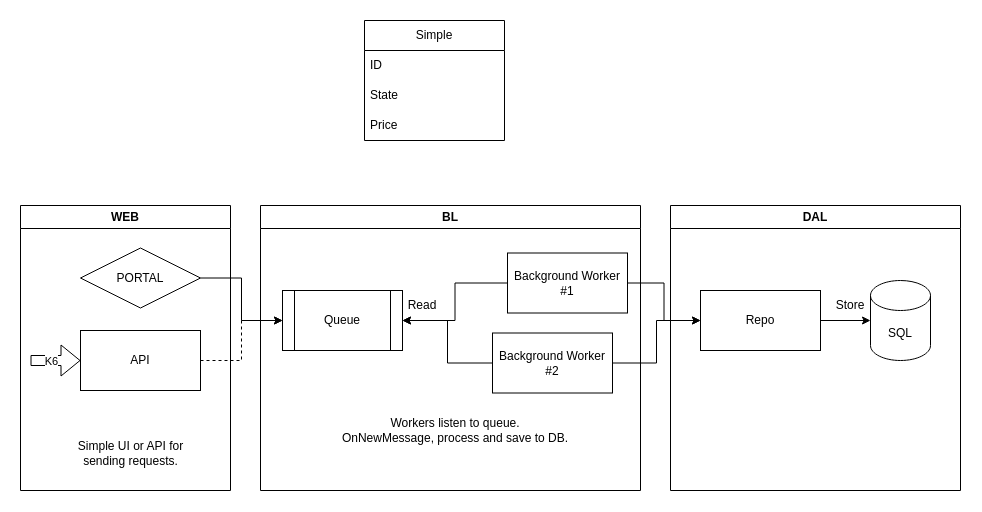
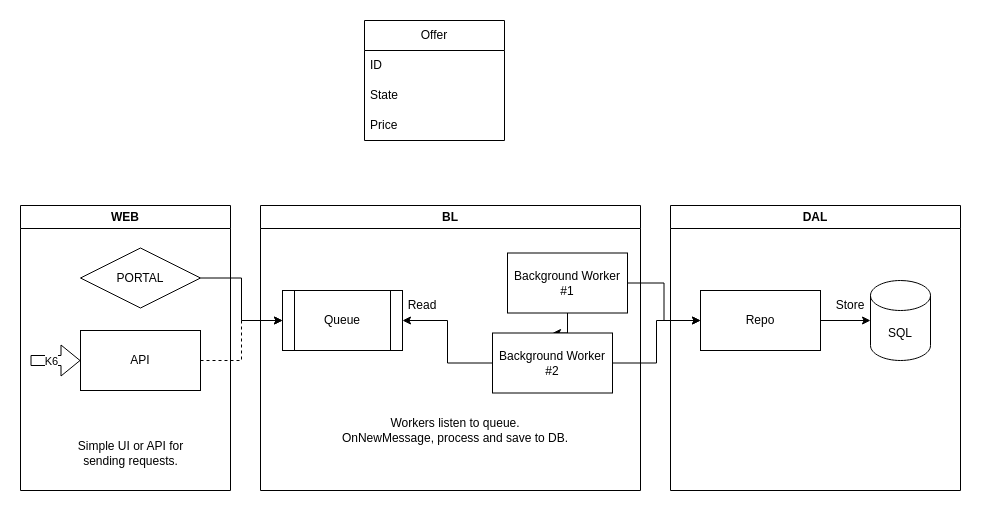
(435, 36) -> (435, 36)
(460, 283) -> (568, 327)
